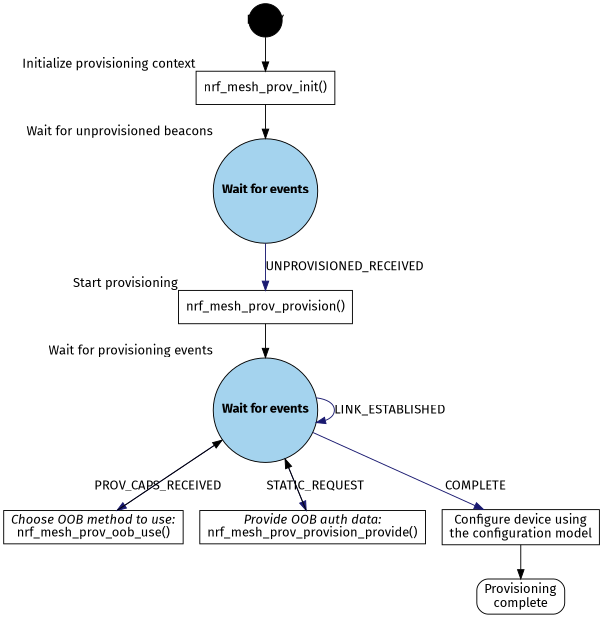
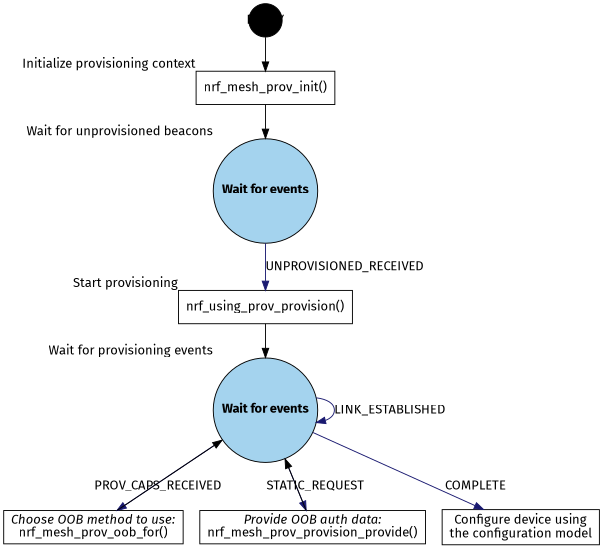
(265, 307) -> (265, 307)
(93, 533) -> (93, 533)
(521, 597) -> none
